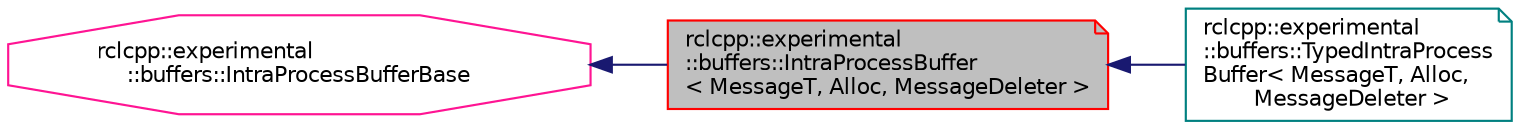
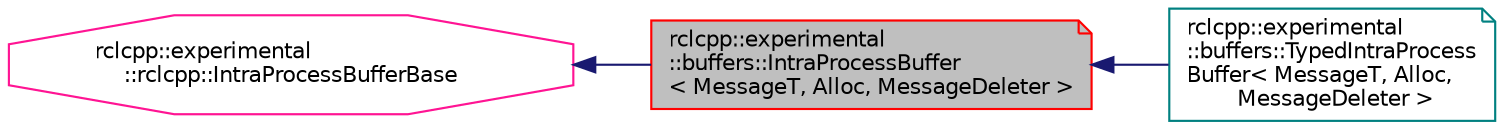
(299, 65) -> (291, 65)
